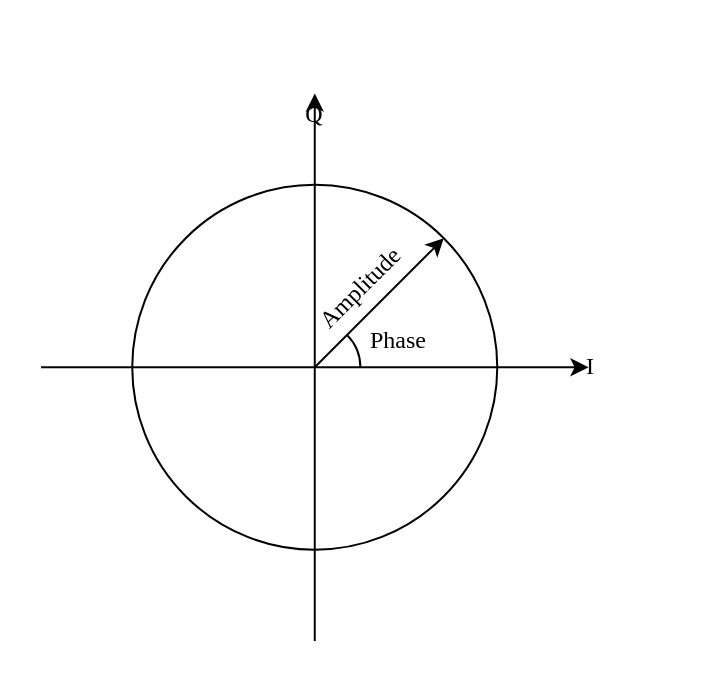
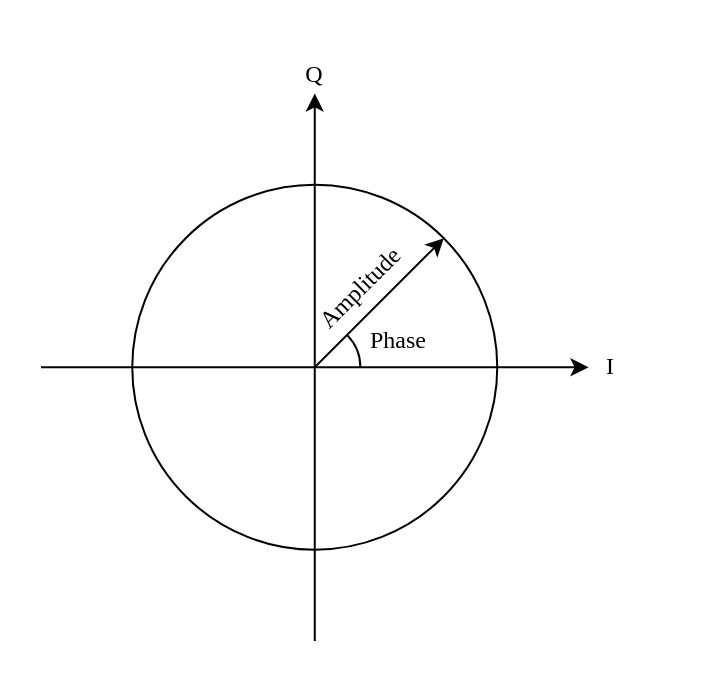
(315, 115) -> (315, 75)
(591, 367) -> (611, 367)
